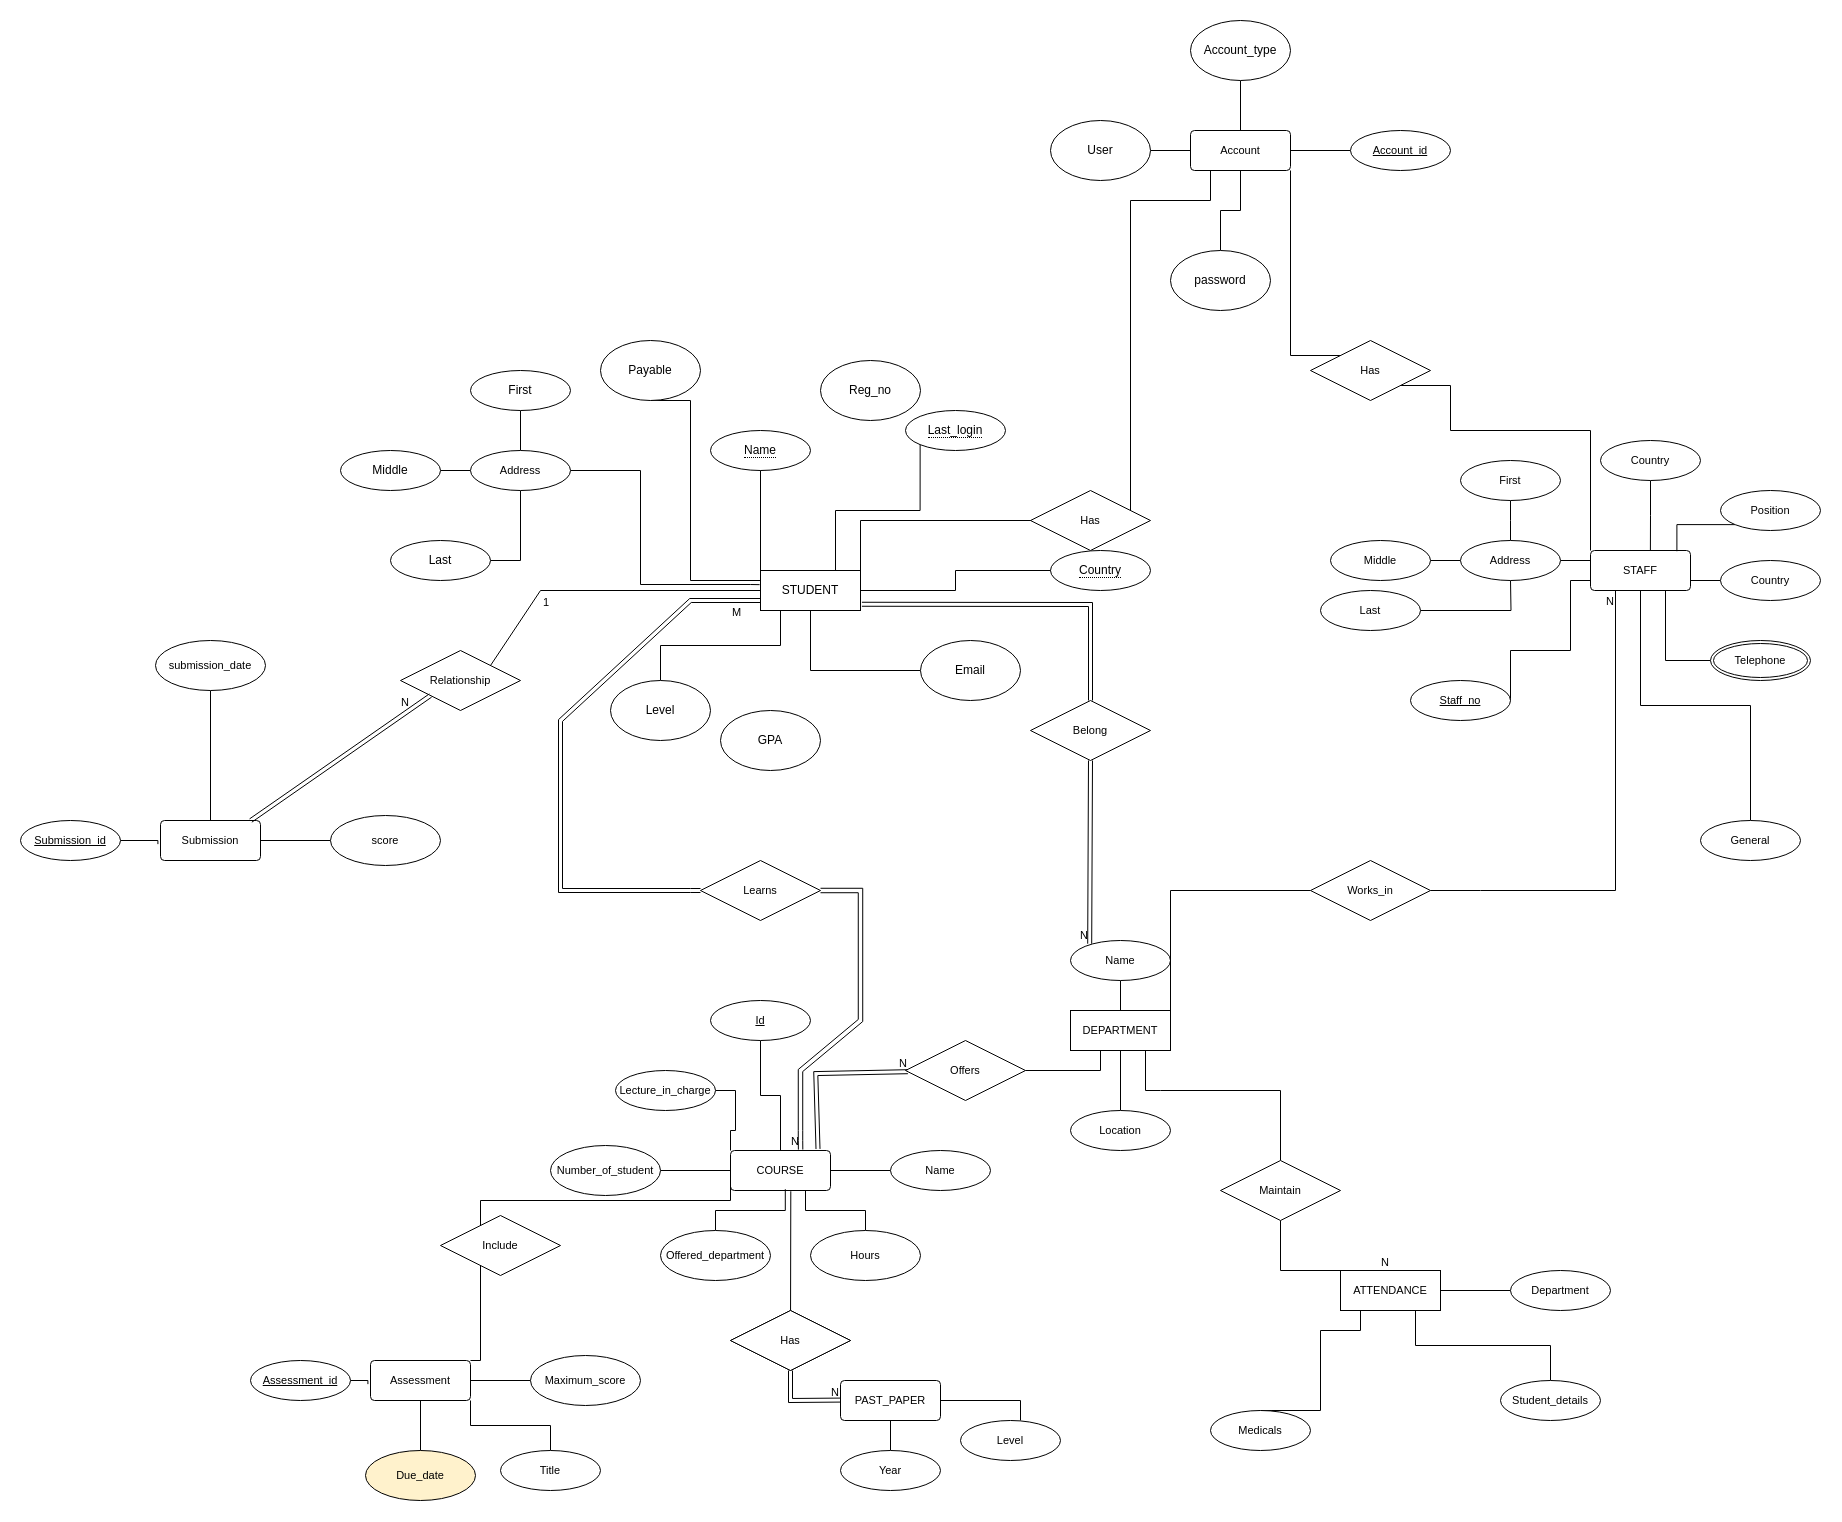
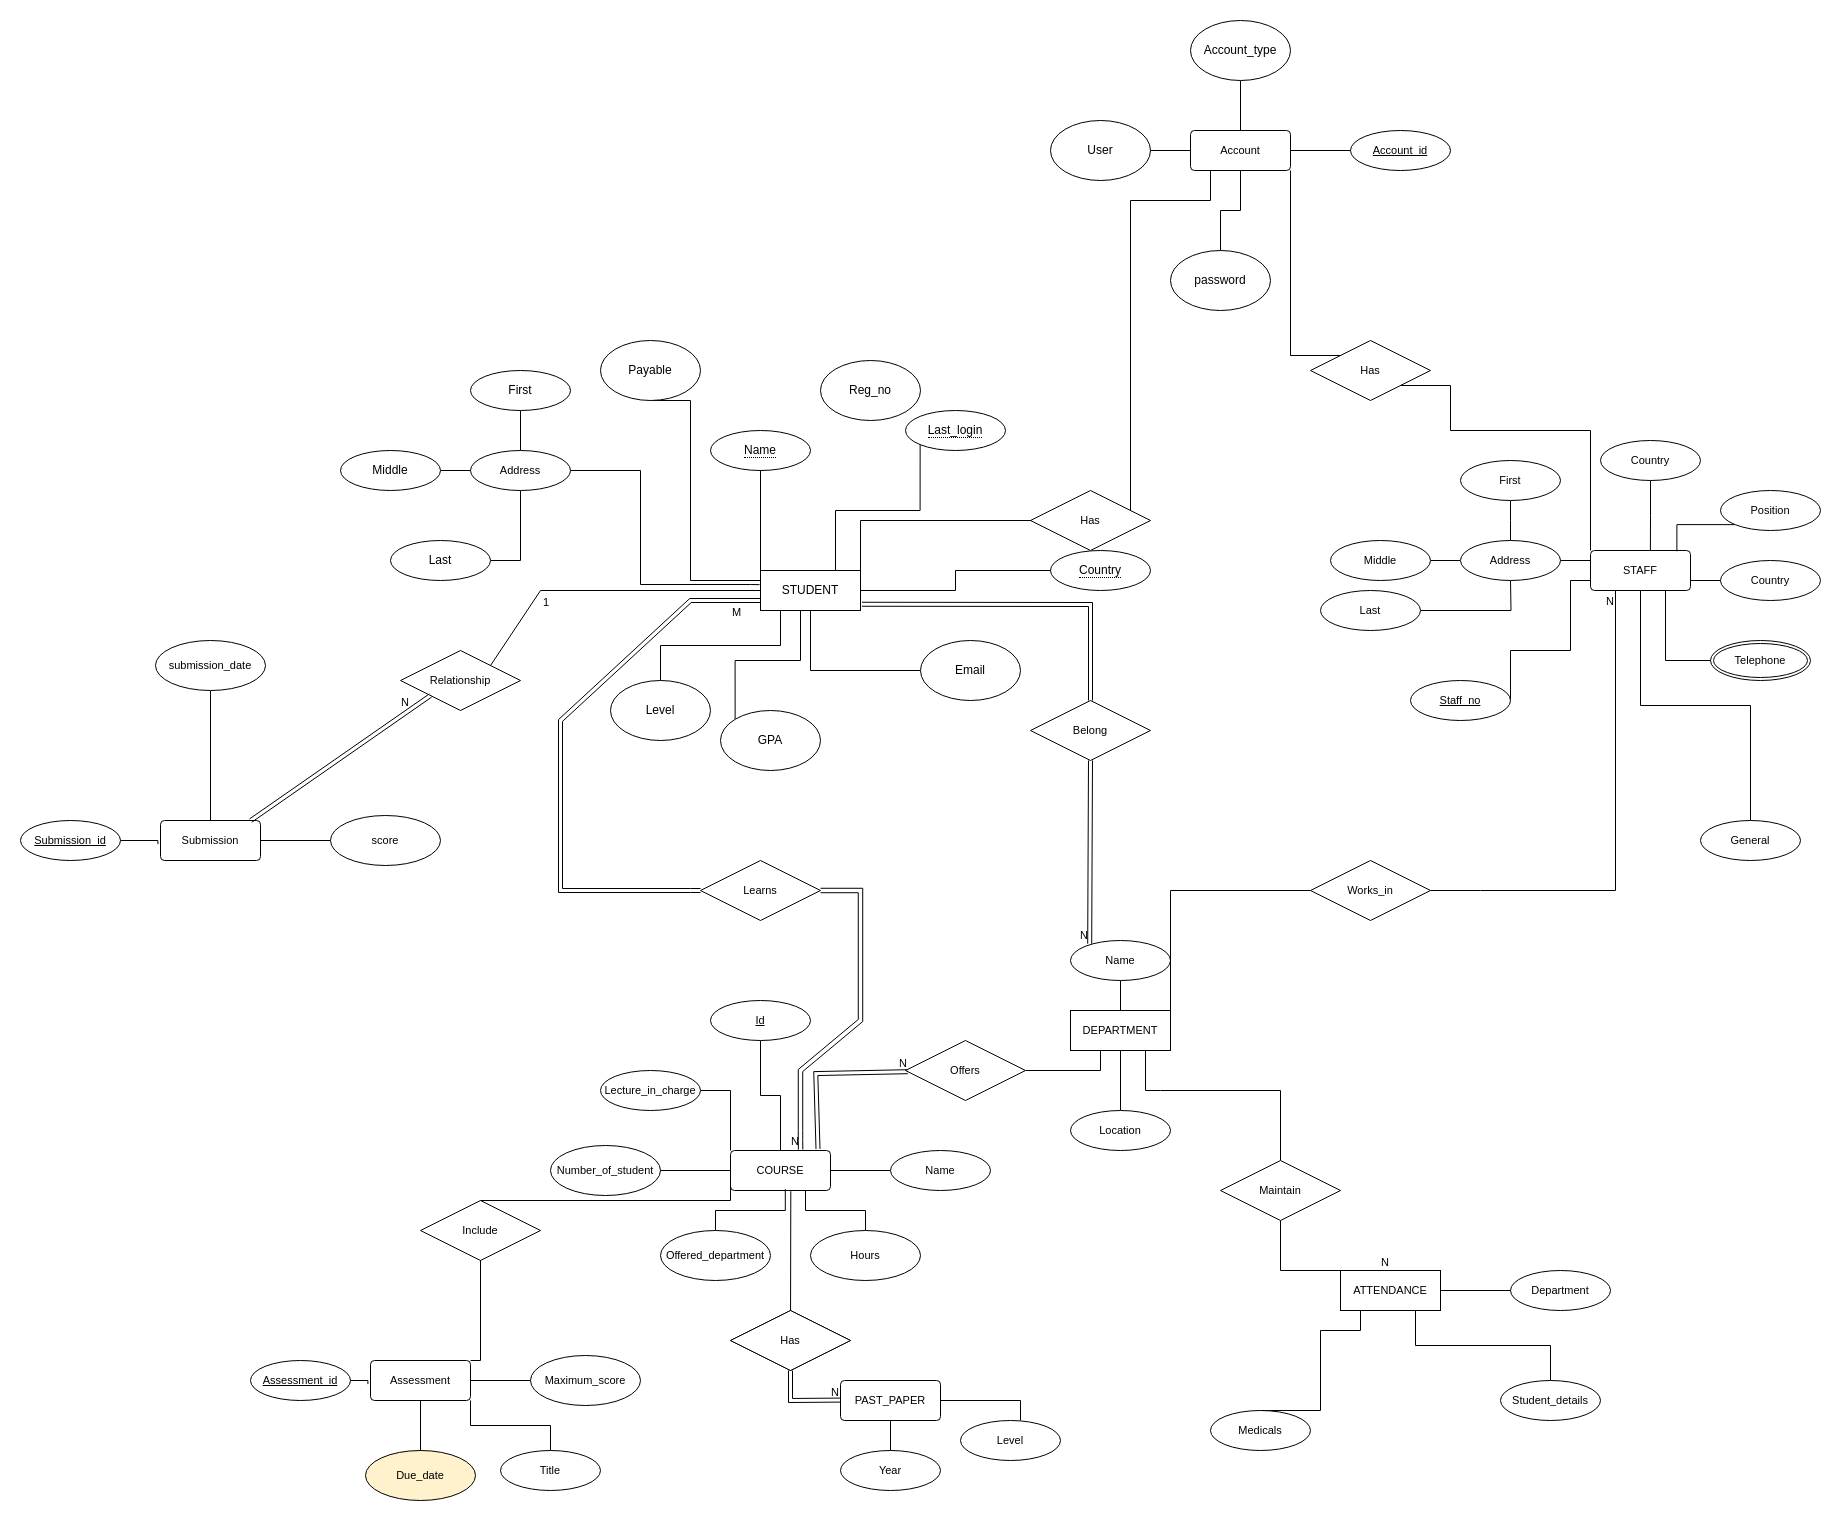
none -> (767, 661)
(666, 1091) -> (651, 1091)
(501, 1246) -> (481, 1231)
